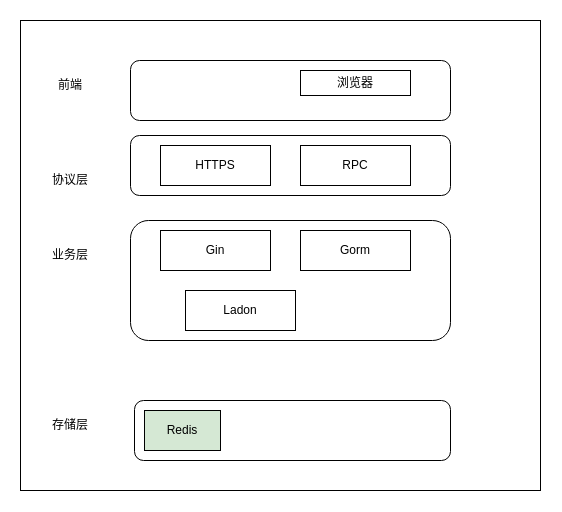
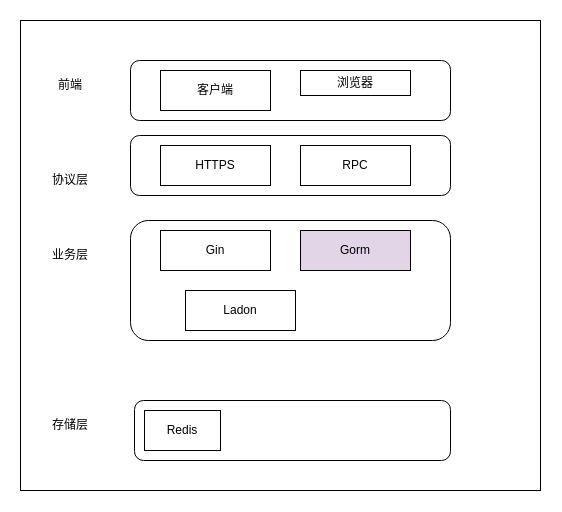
none -> (216, 91)
(356, 251) -> (356, 251)
(183, 431) -> (183, 431)
